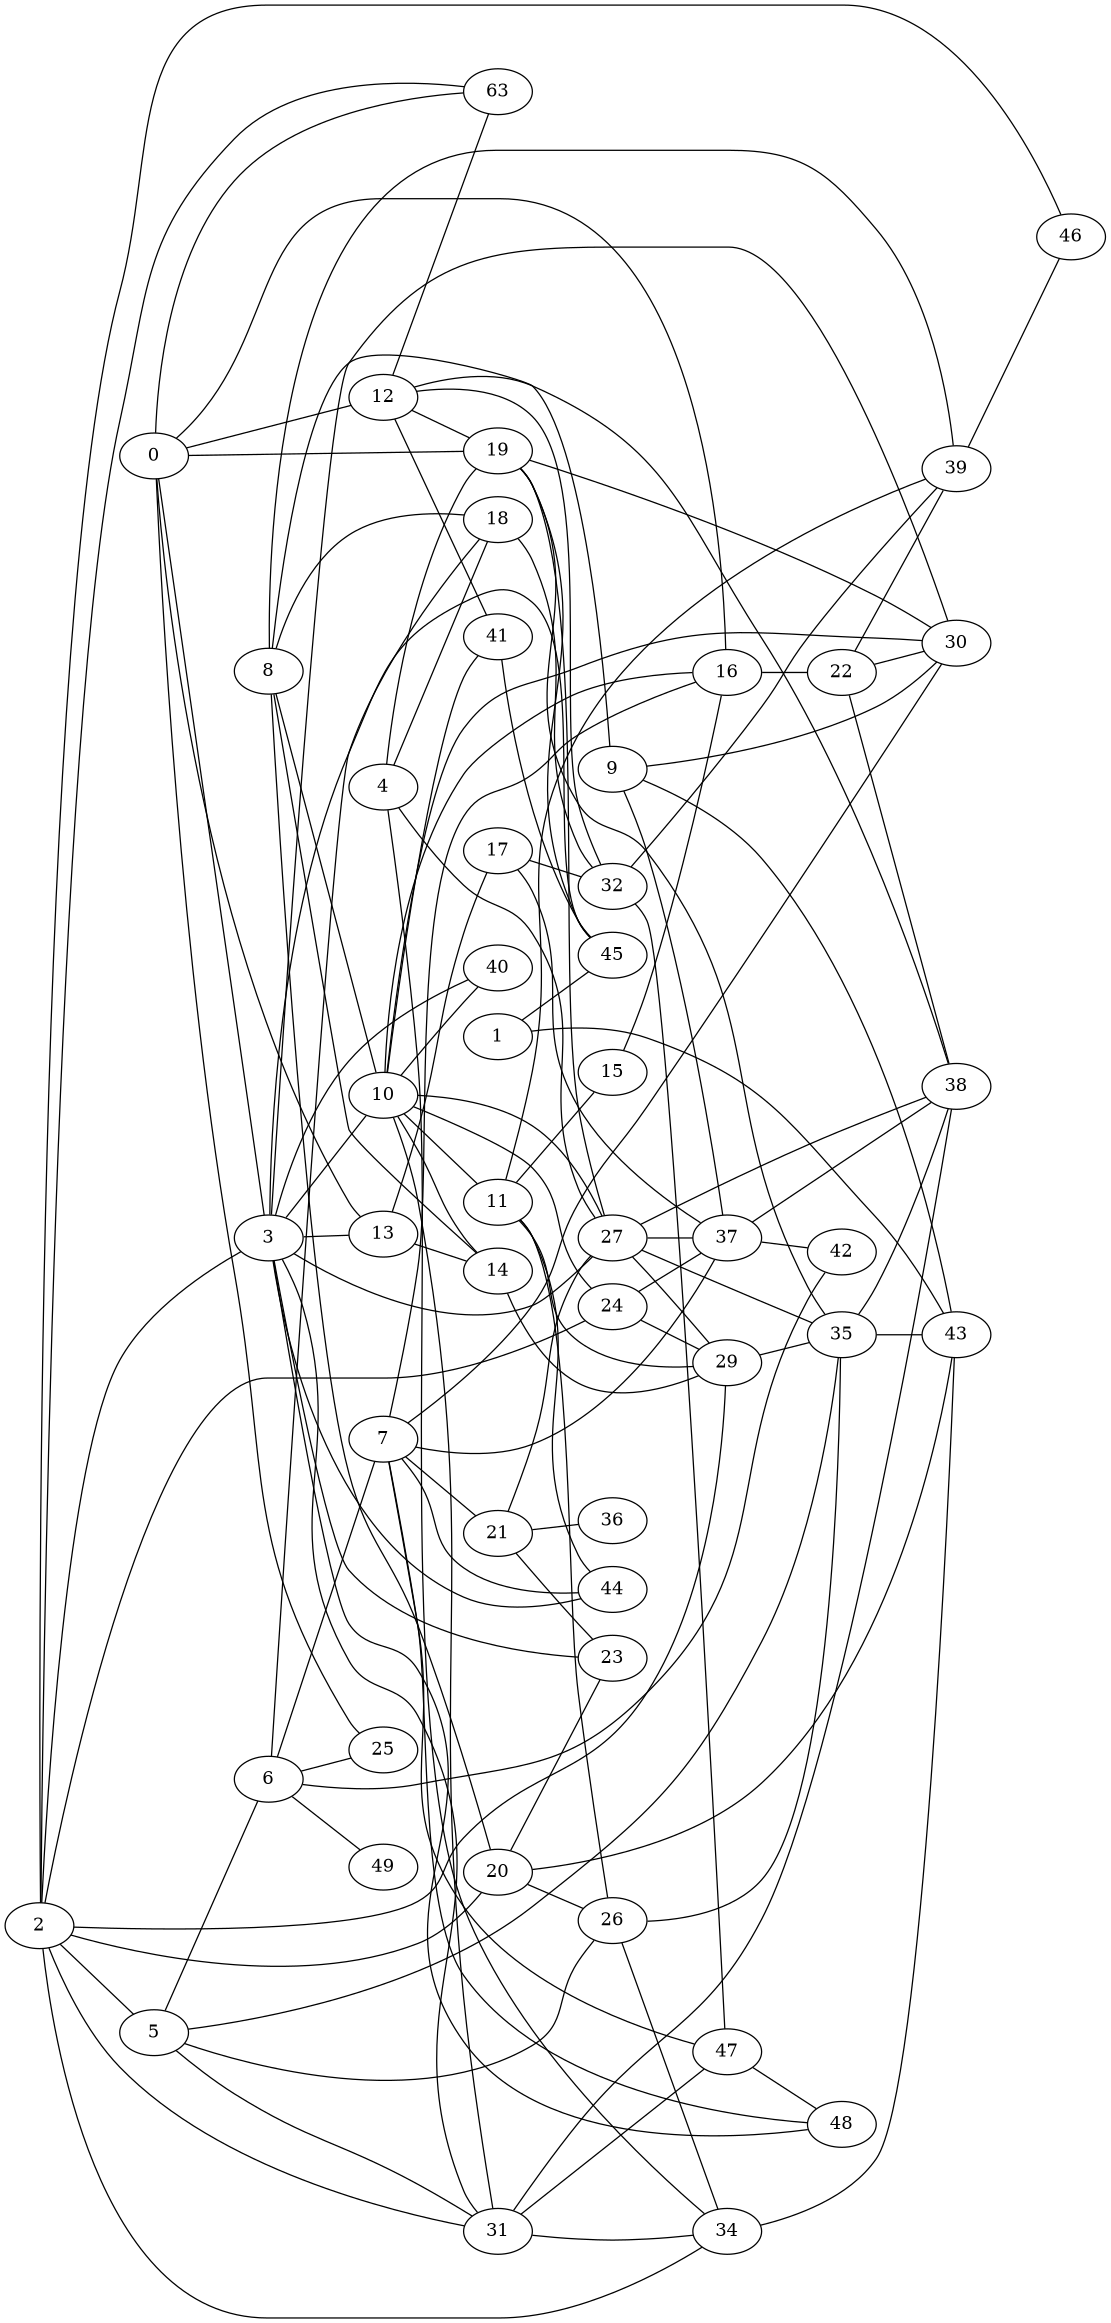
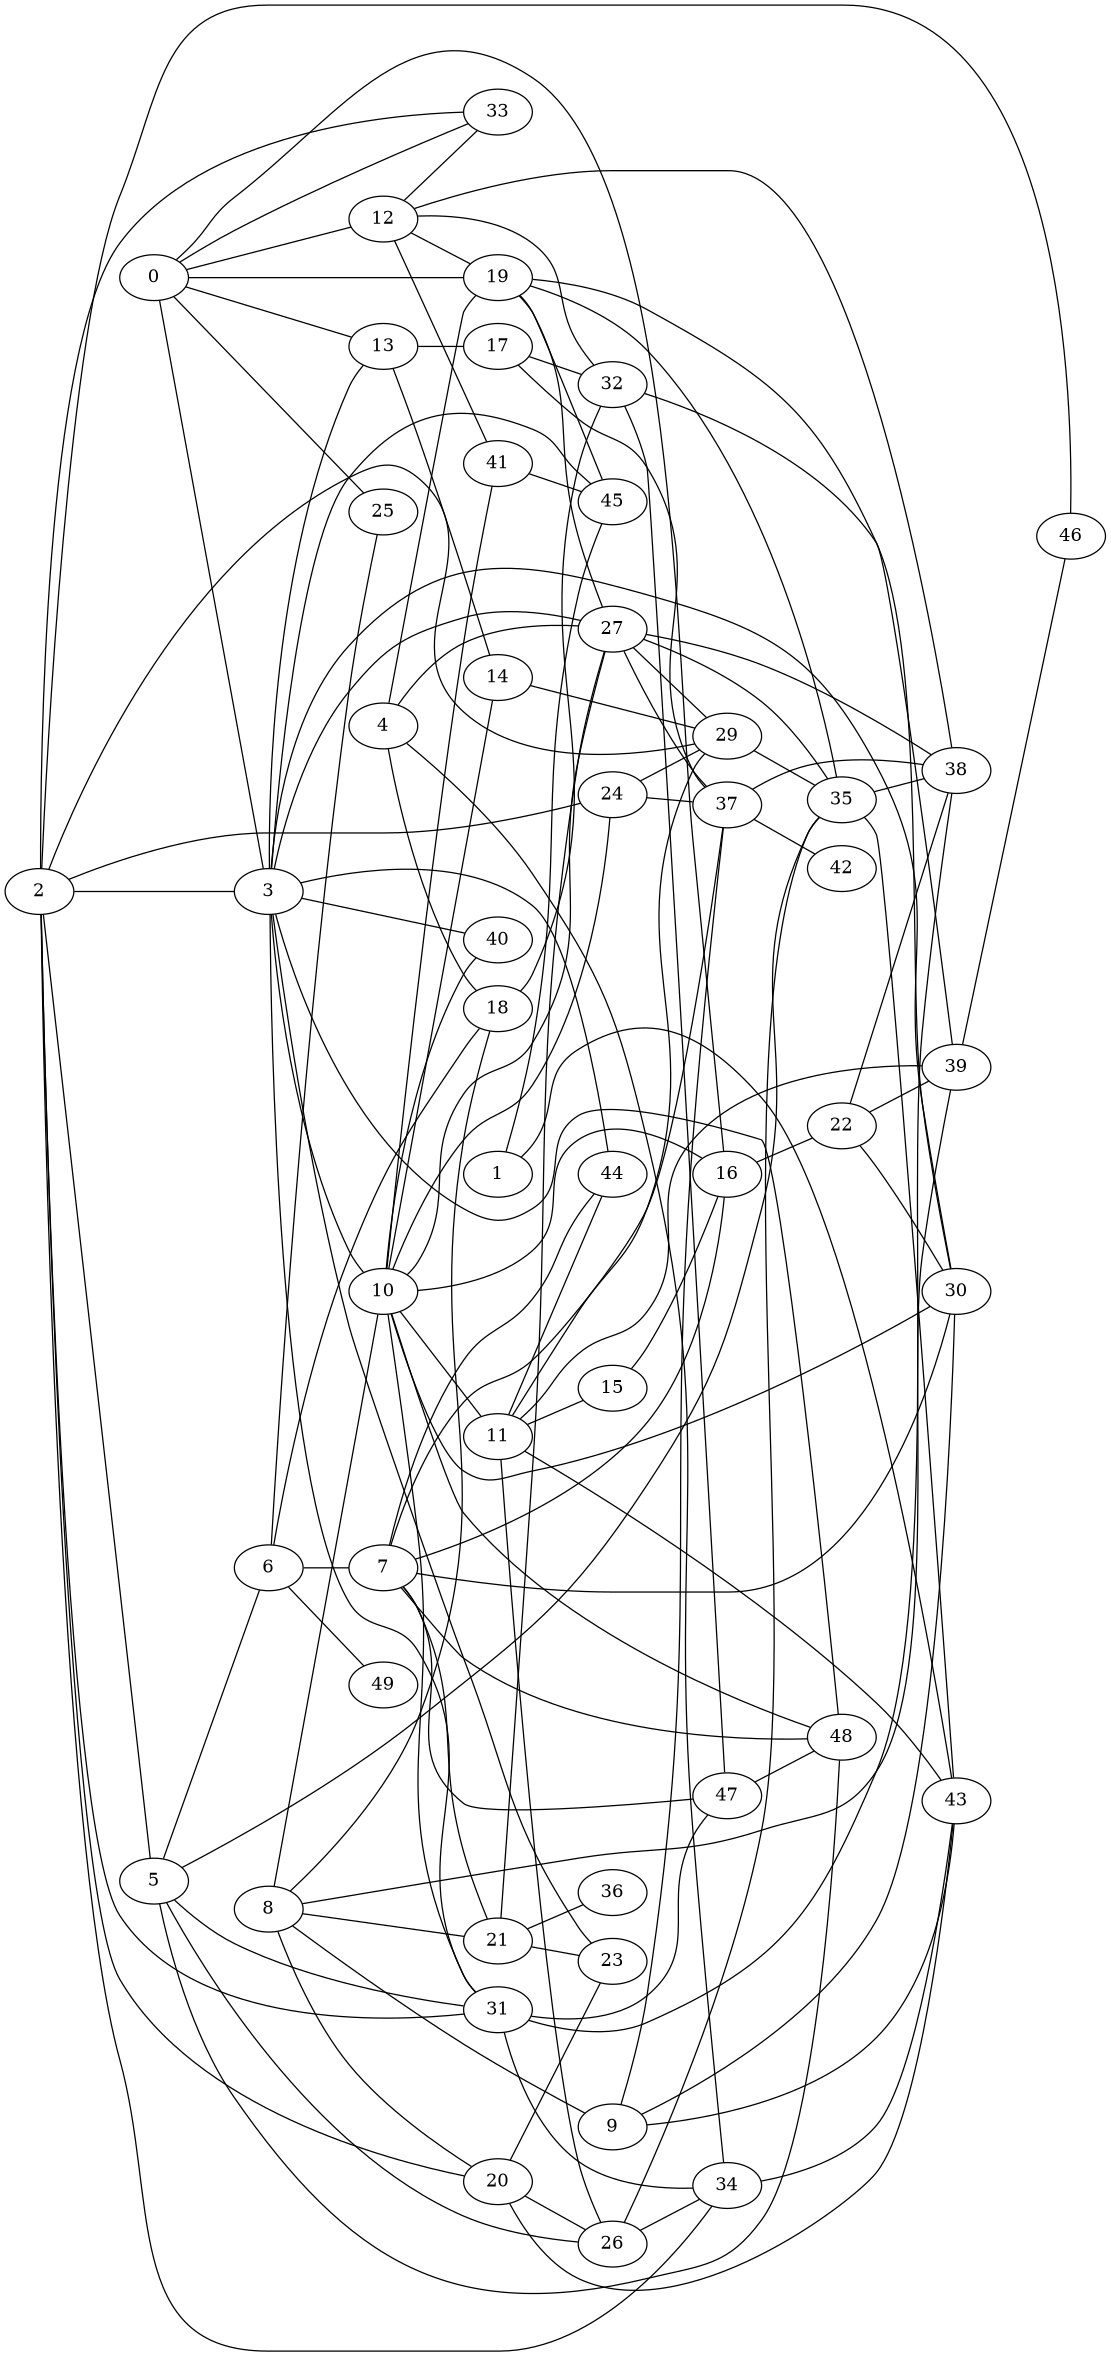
(498, 92) -> (498, 112)
(331, 1030) -> (383, 1925)
none -> (500, 1552)
none -> (748, 1598)
(678, 1657) -> none
none -> (568, 2291)
